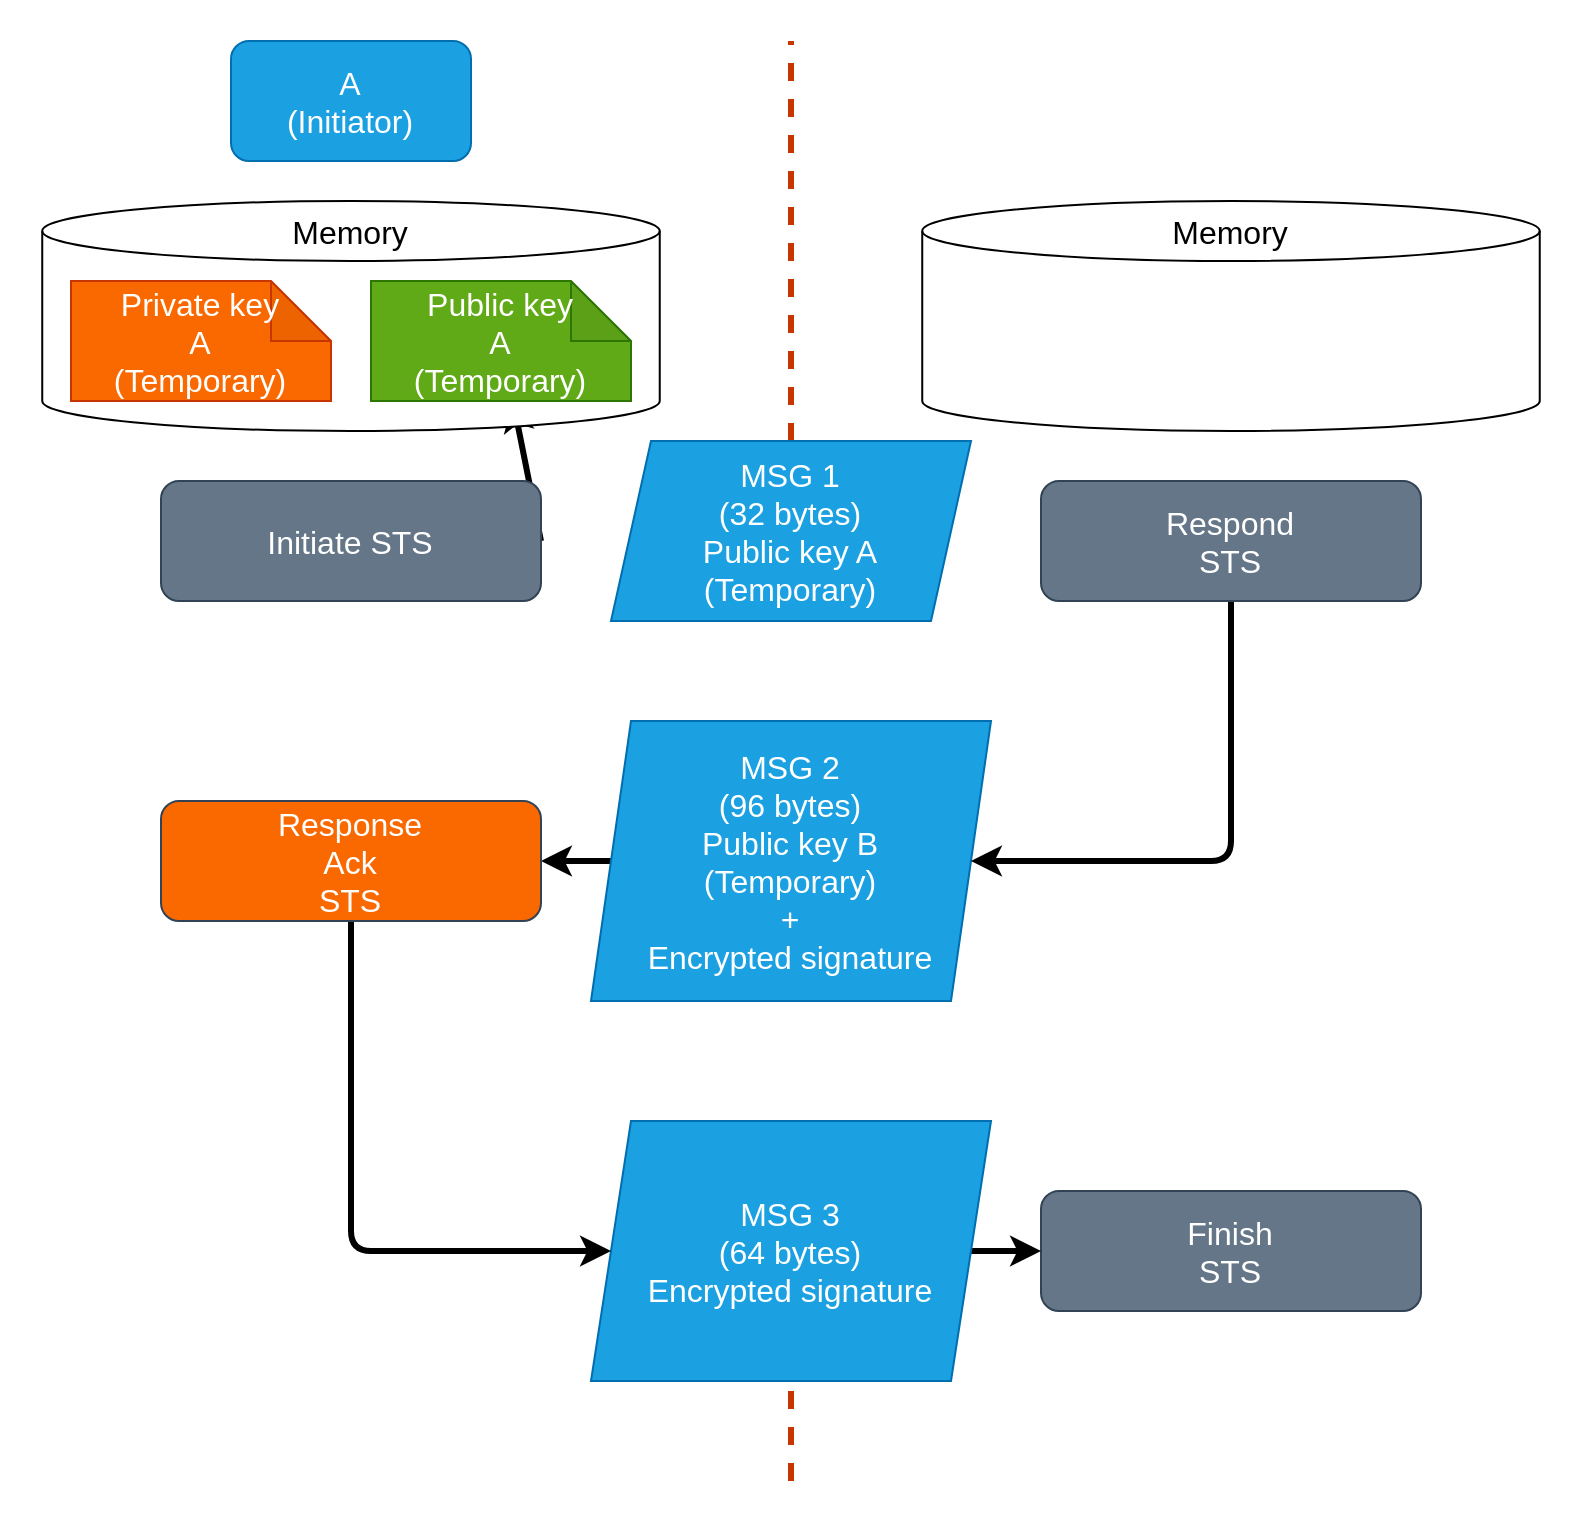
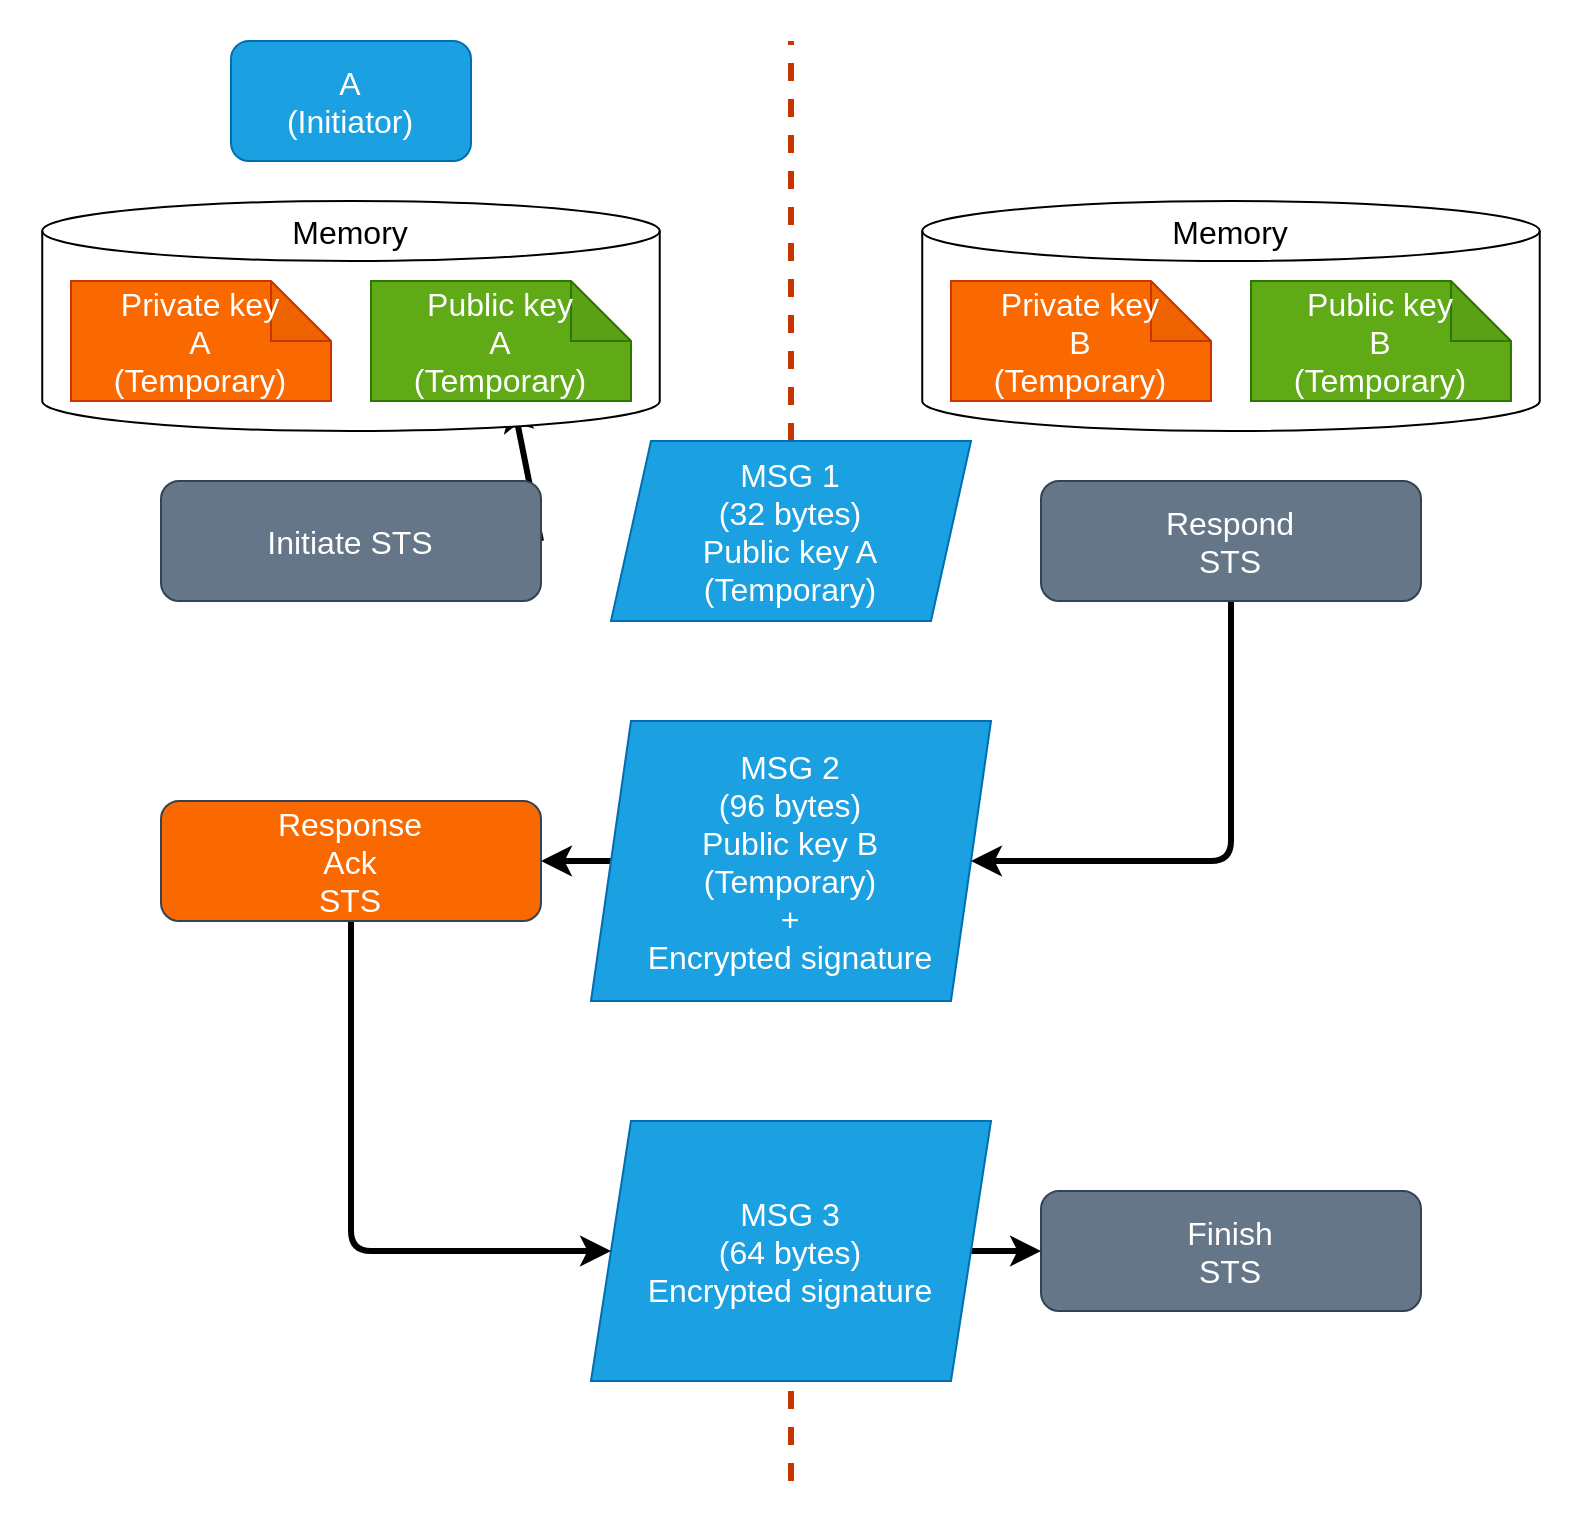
none -> (1081, 341)
none -> (1381, 341)
